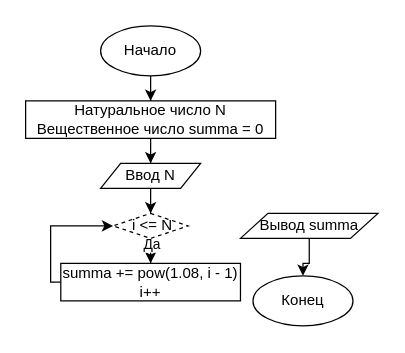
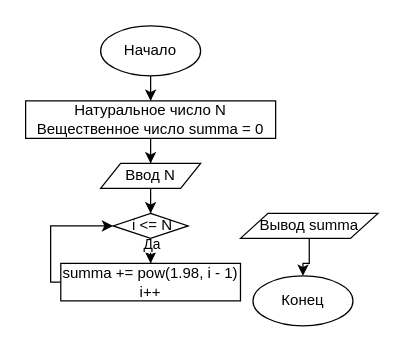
(151, 226) -> (151, 226)
(151, 282) -> (151, 282)
